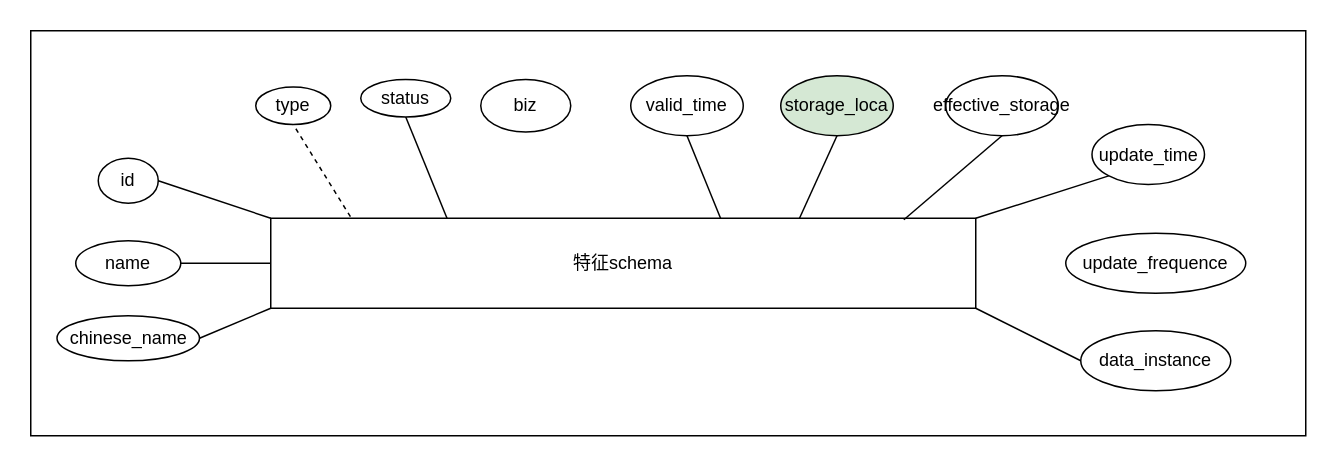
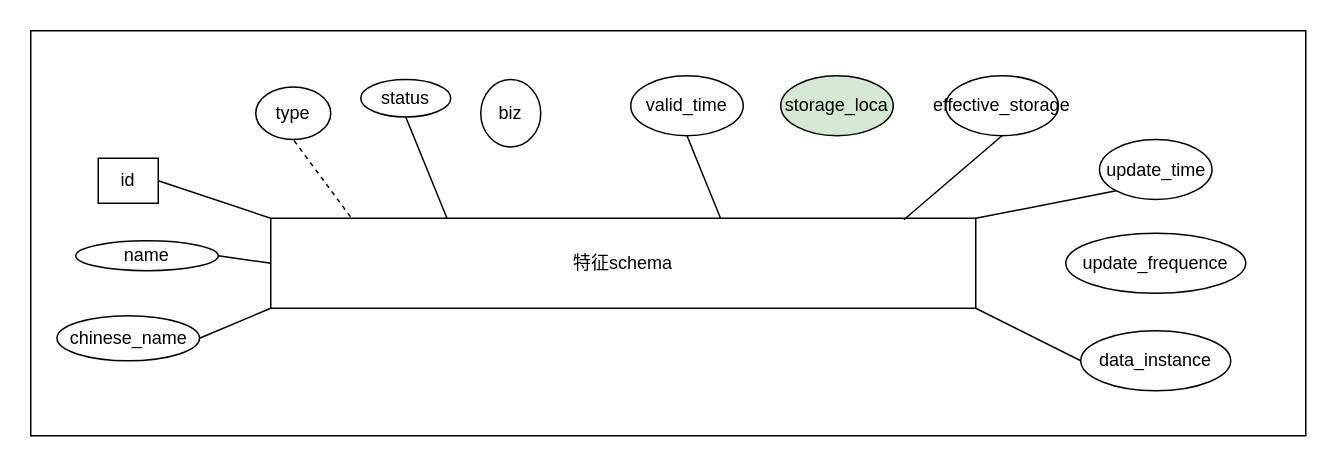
(293, 106) -> (293, 113)
(526, 106) -> (511, 113)
(1148, 155) -> (1156, 170)
(818, 177) -> none
(128, 181) -> (128, 181)
(128, 263) -> (147, 256)
